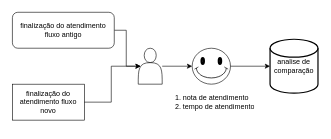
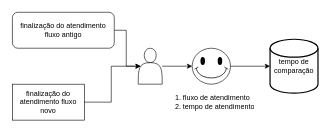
(294, 66) -> (294, 66)
(197, 102) -> (197, 102)
